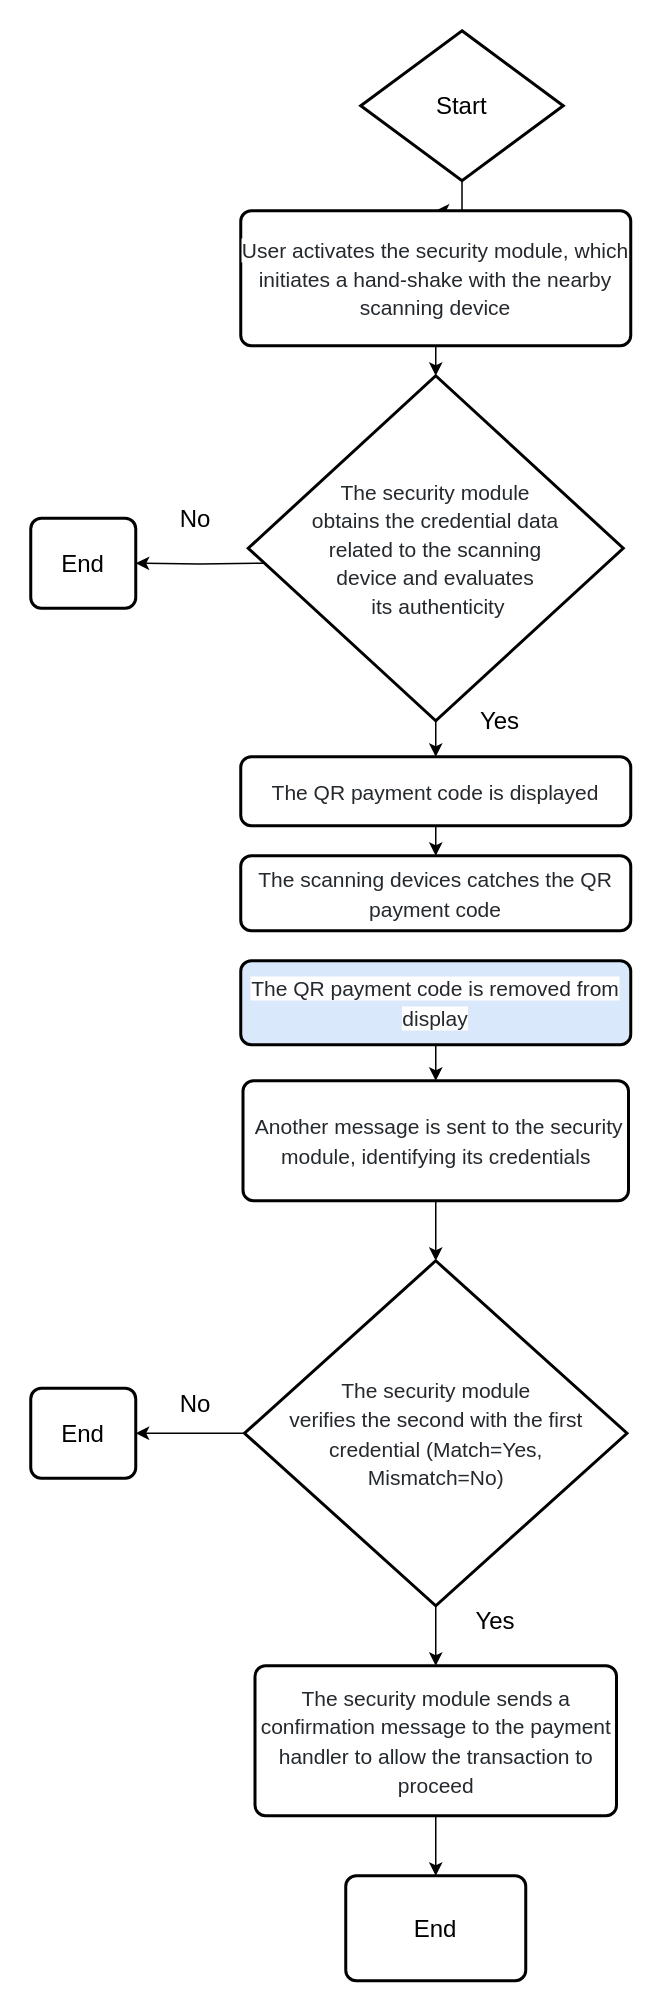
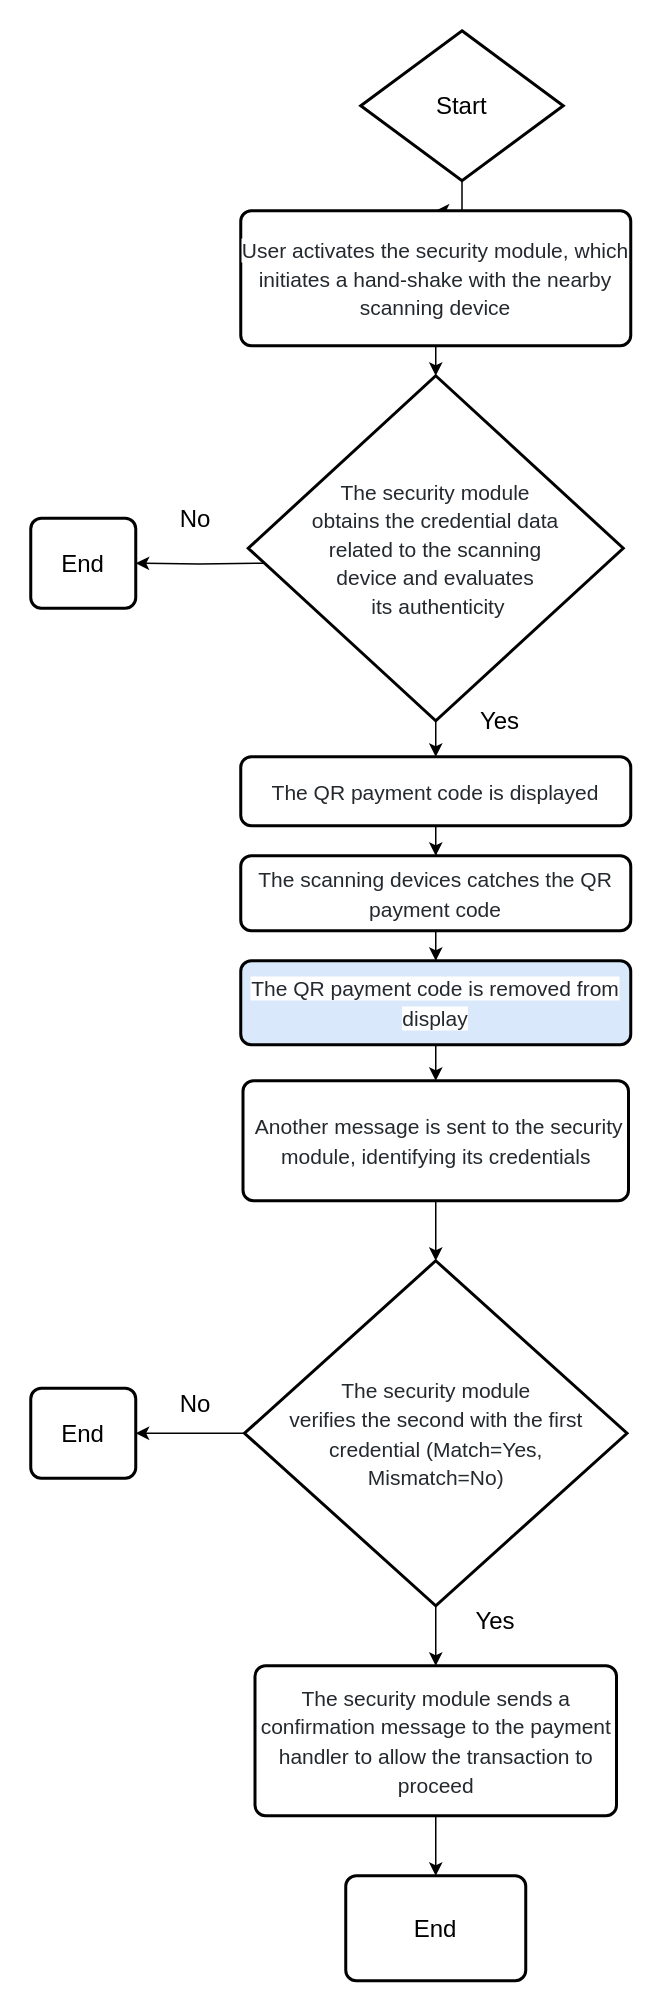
none -> (436, 951)
